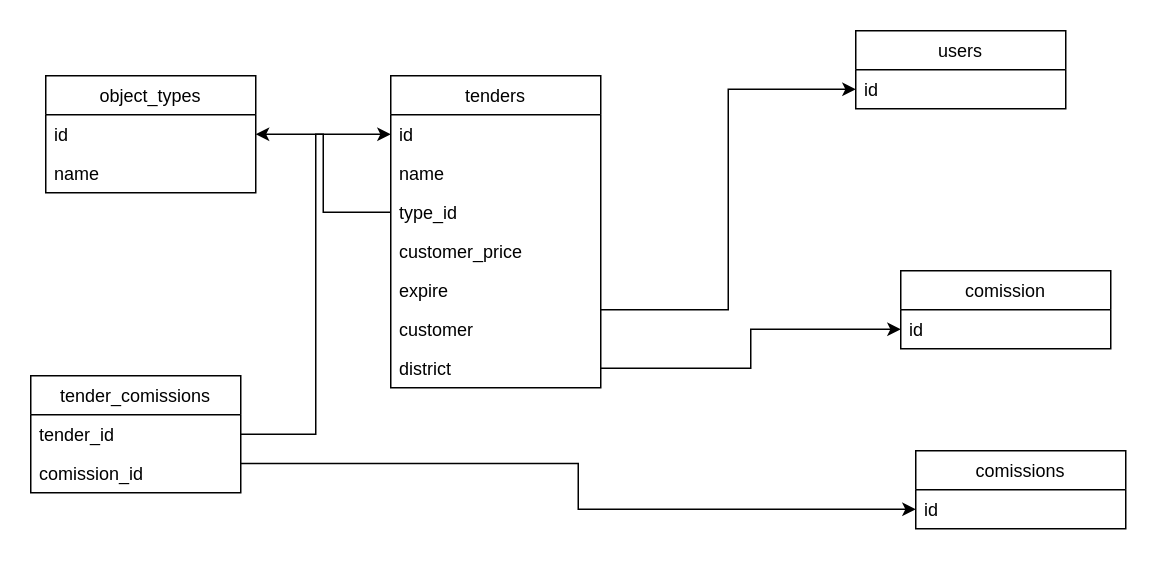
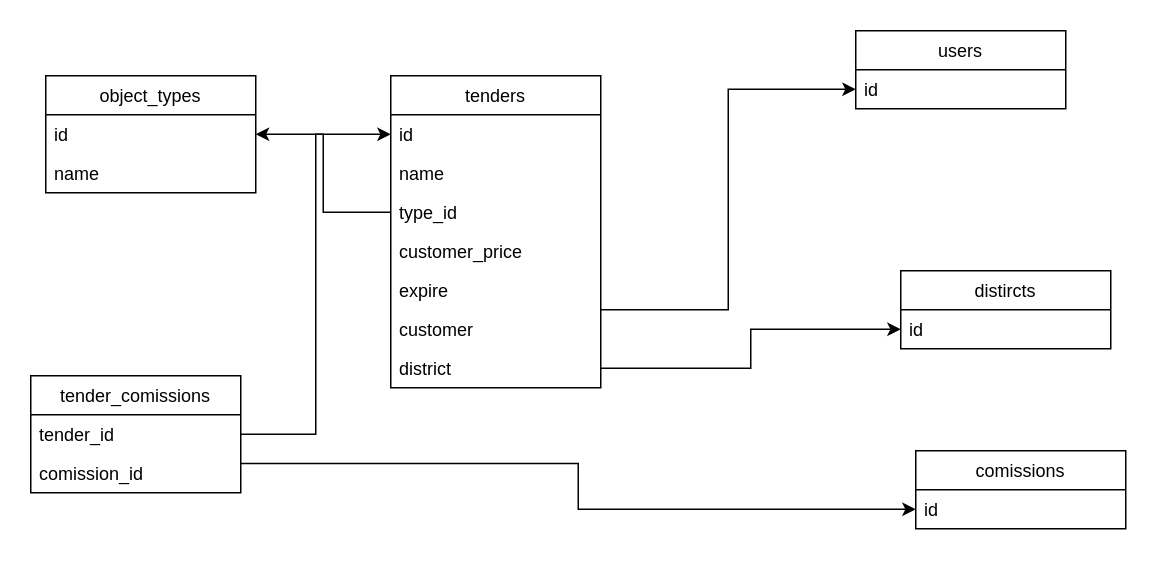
(1005, 291) -> (1005, 291)
